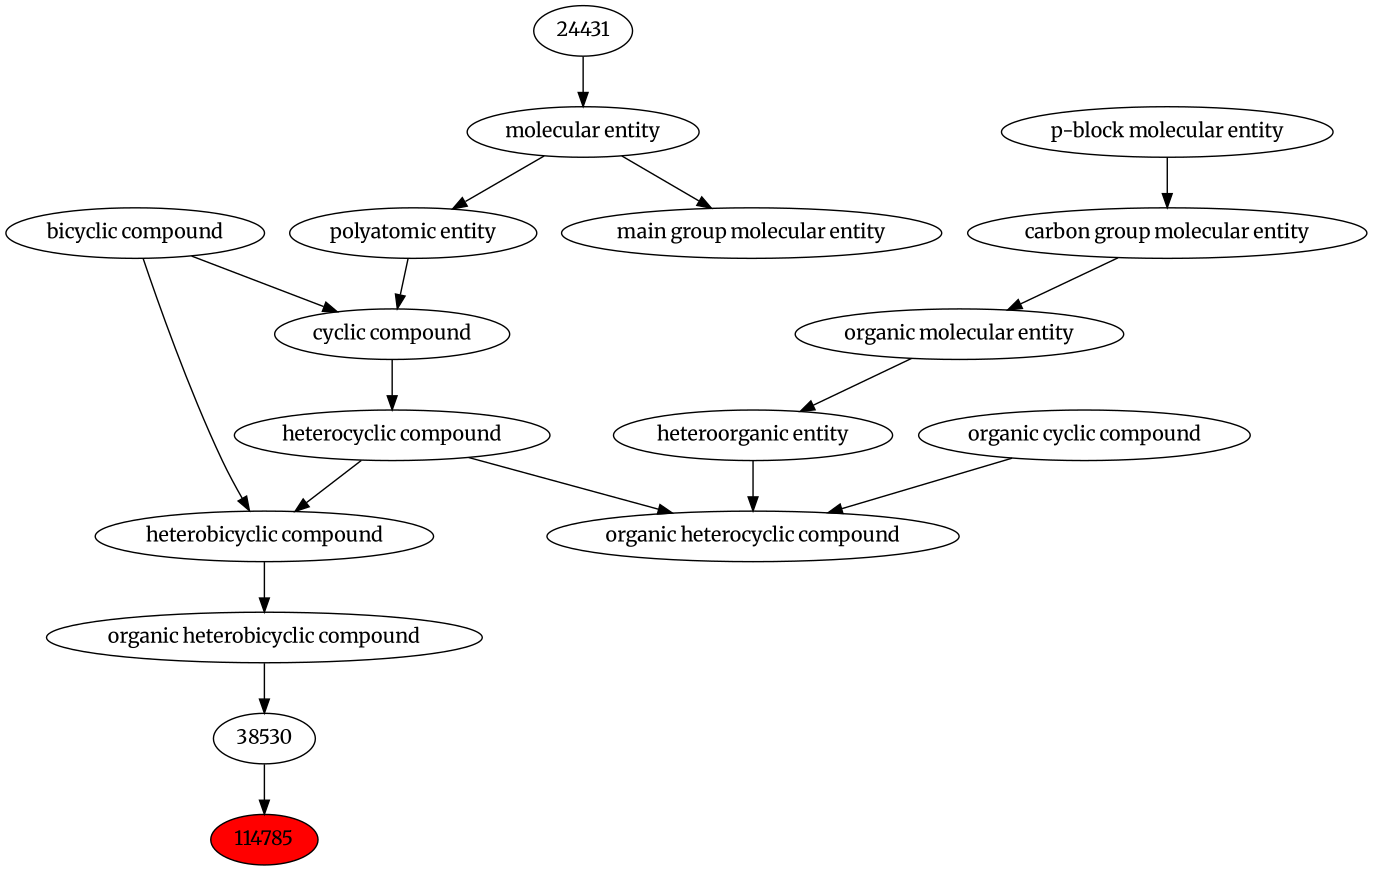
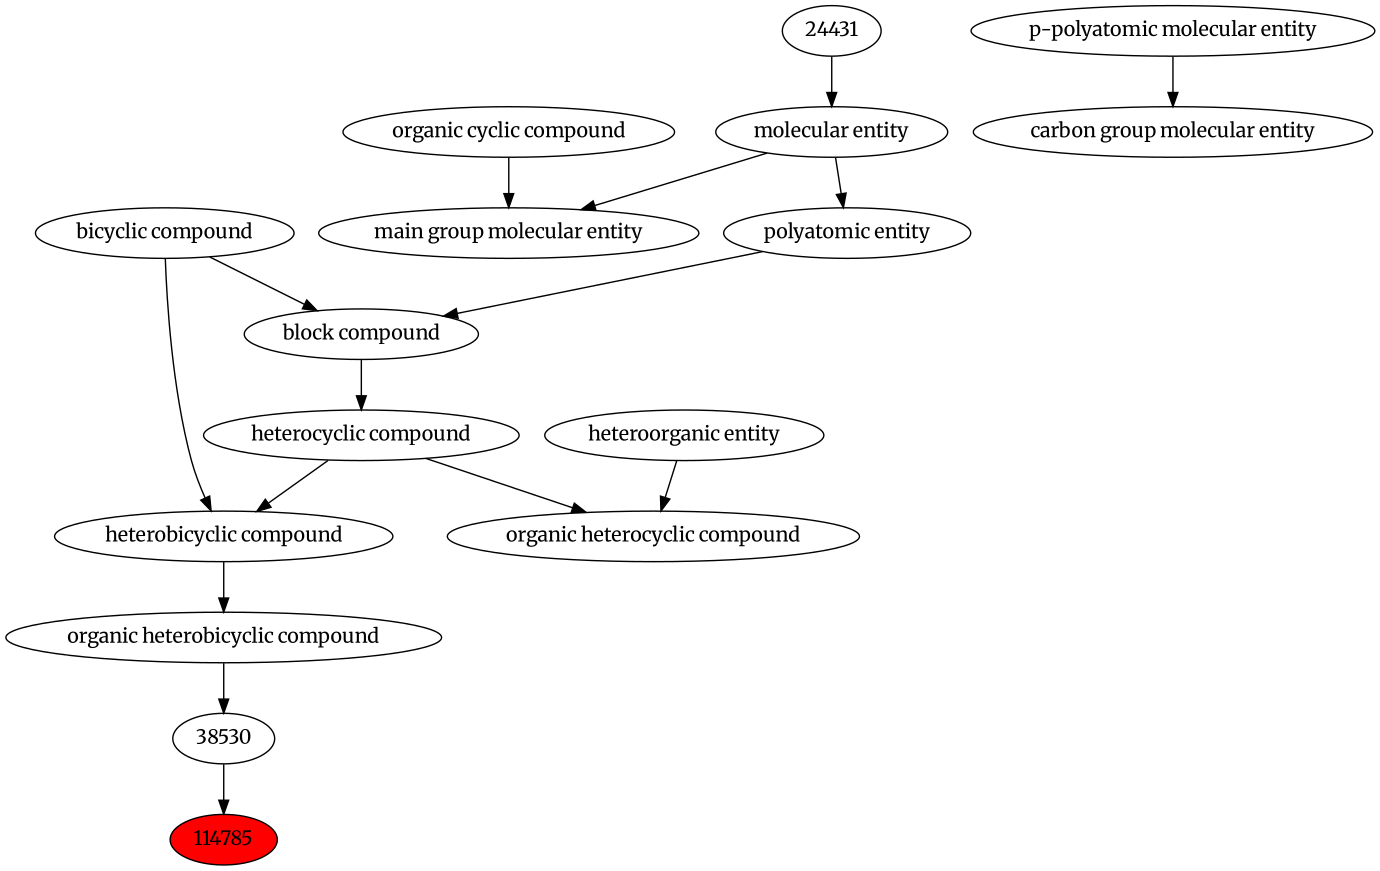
(1167, 132) -> (1173, 31)
(392, 334) -> (361, 334)
(959, 334) -> none
(927, 483) -> (509, 176)
